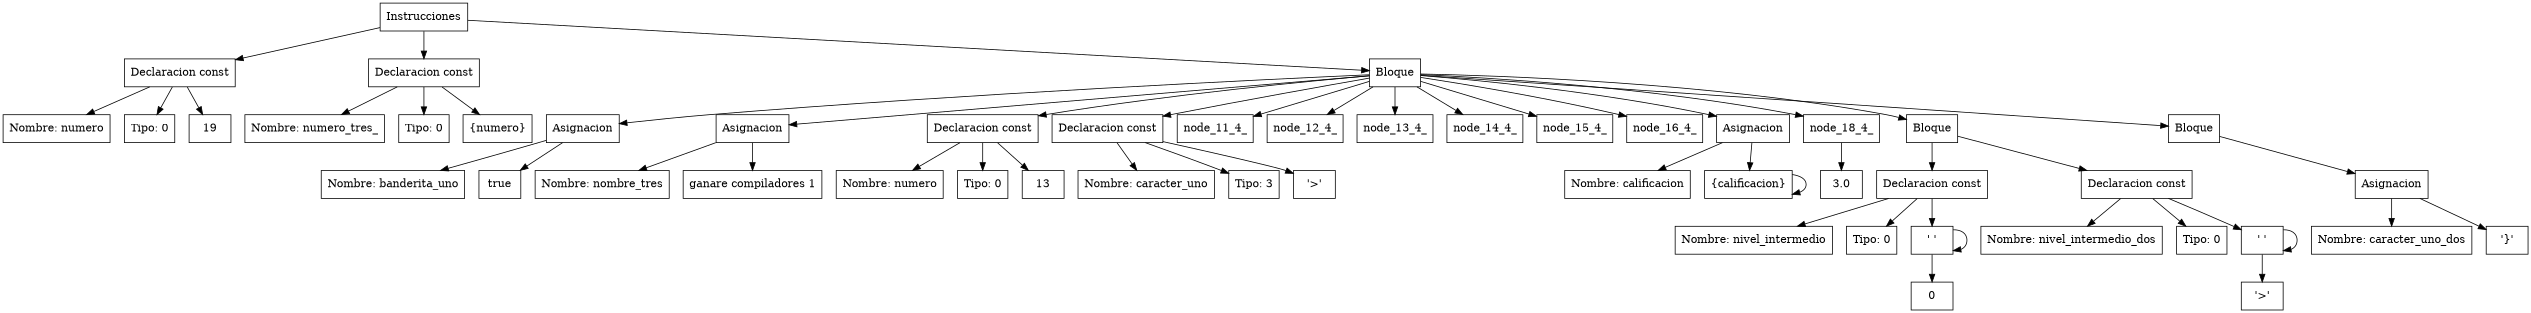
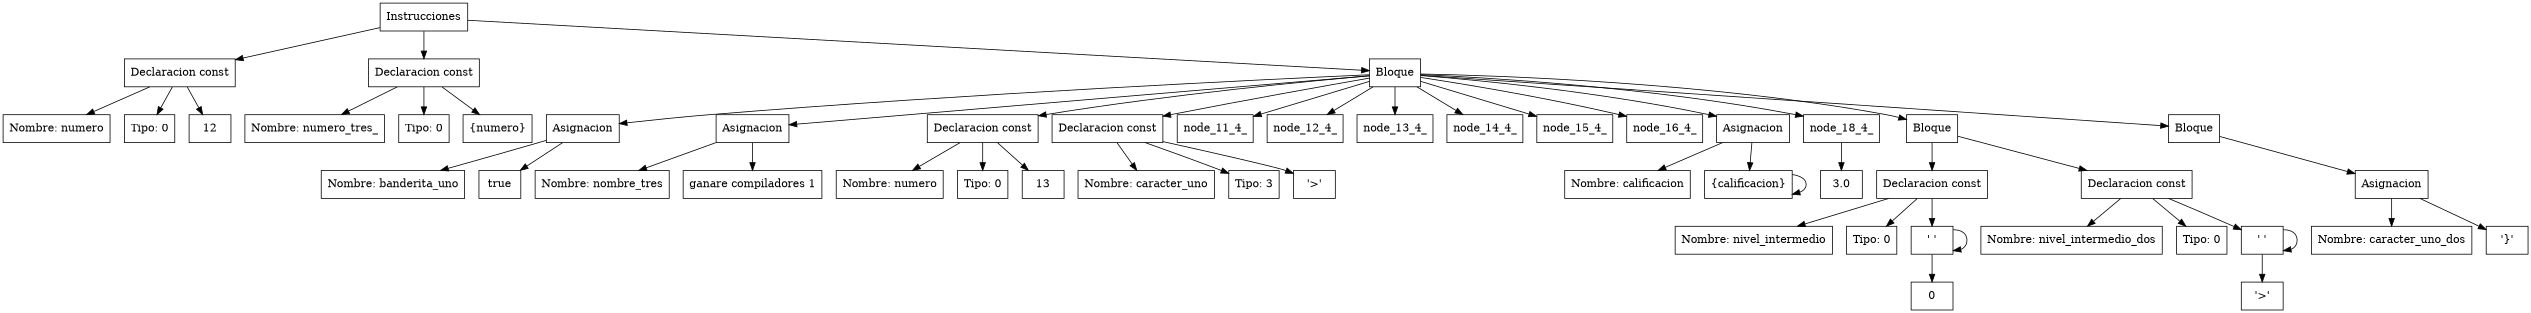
(210, 129) -> (210, 129)
